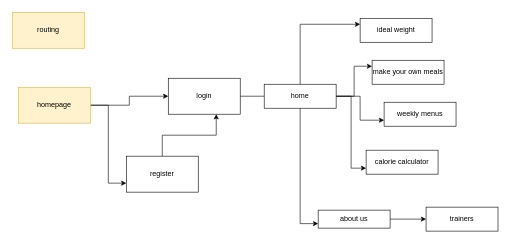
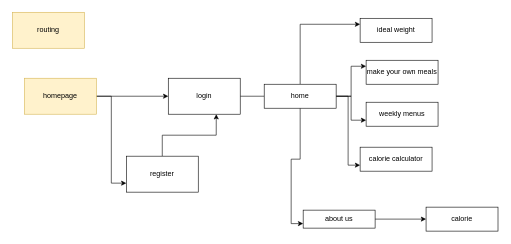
(408, 72) -> (402, 72)
(54, 105) -> (60, 96)
(420, 114) -> (402, 114)
(402, 162) -> (396, 159)
(354, 219) -> (339, 219)
(462, 219) -> (462, 219)
